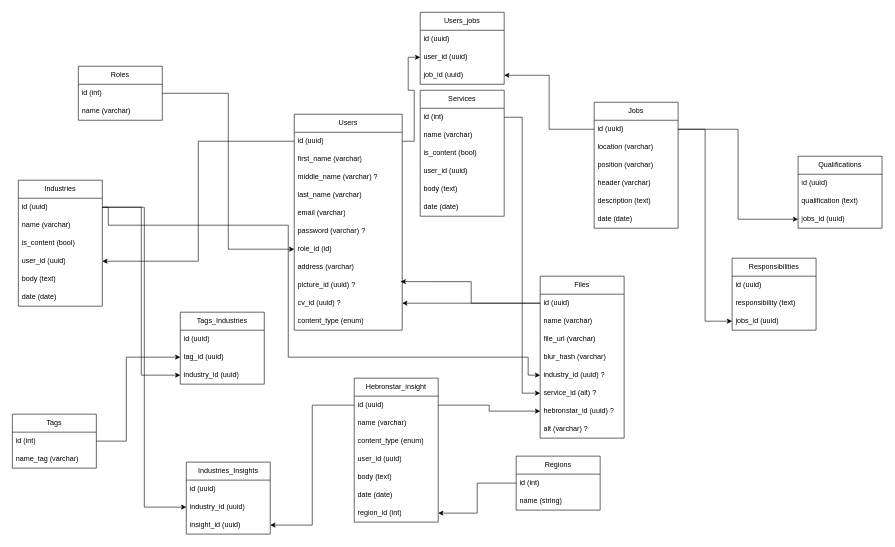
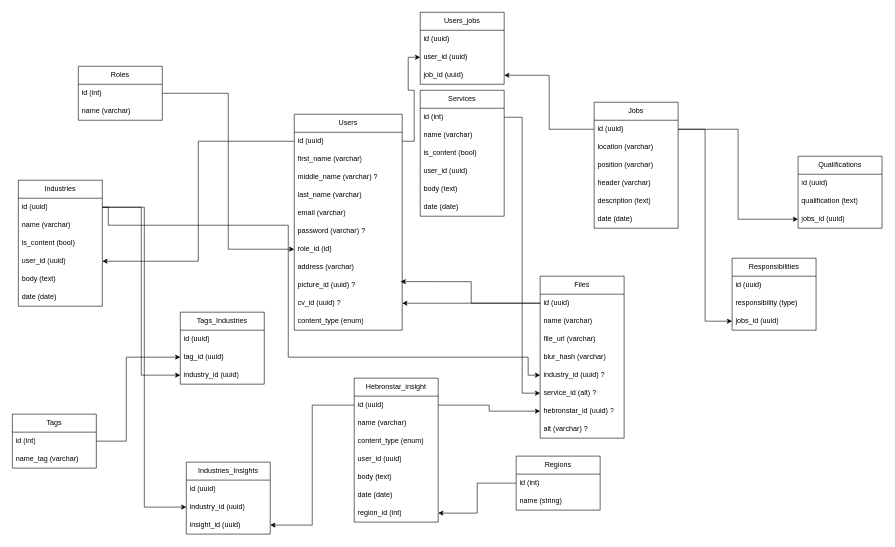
(774, 303) -> (774, 303)
